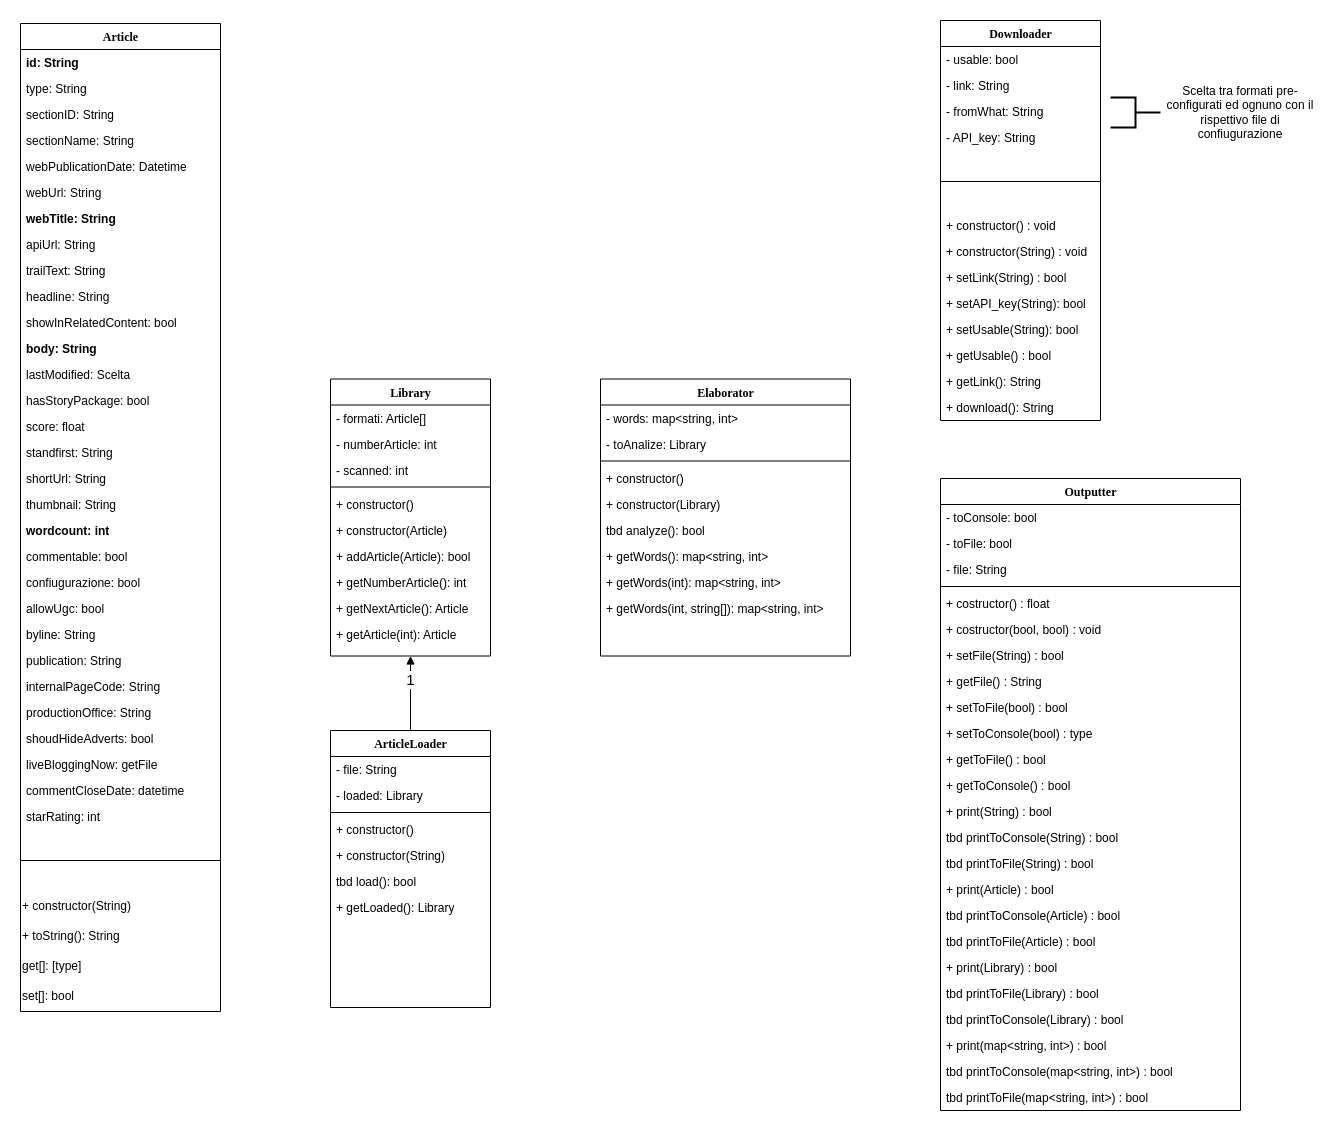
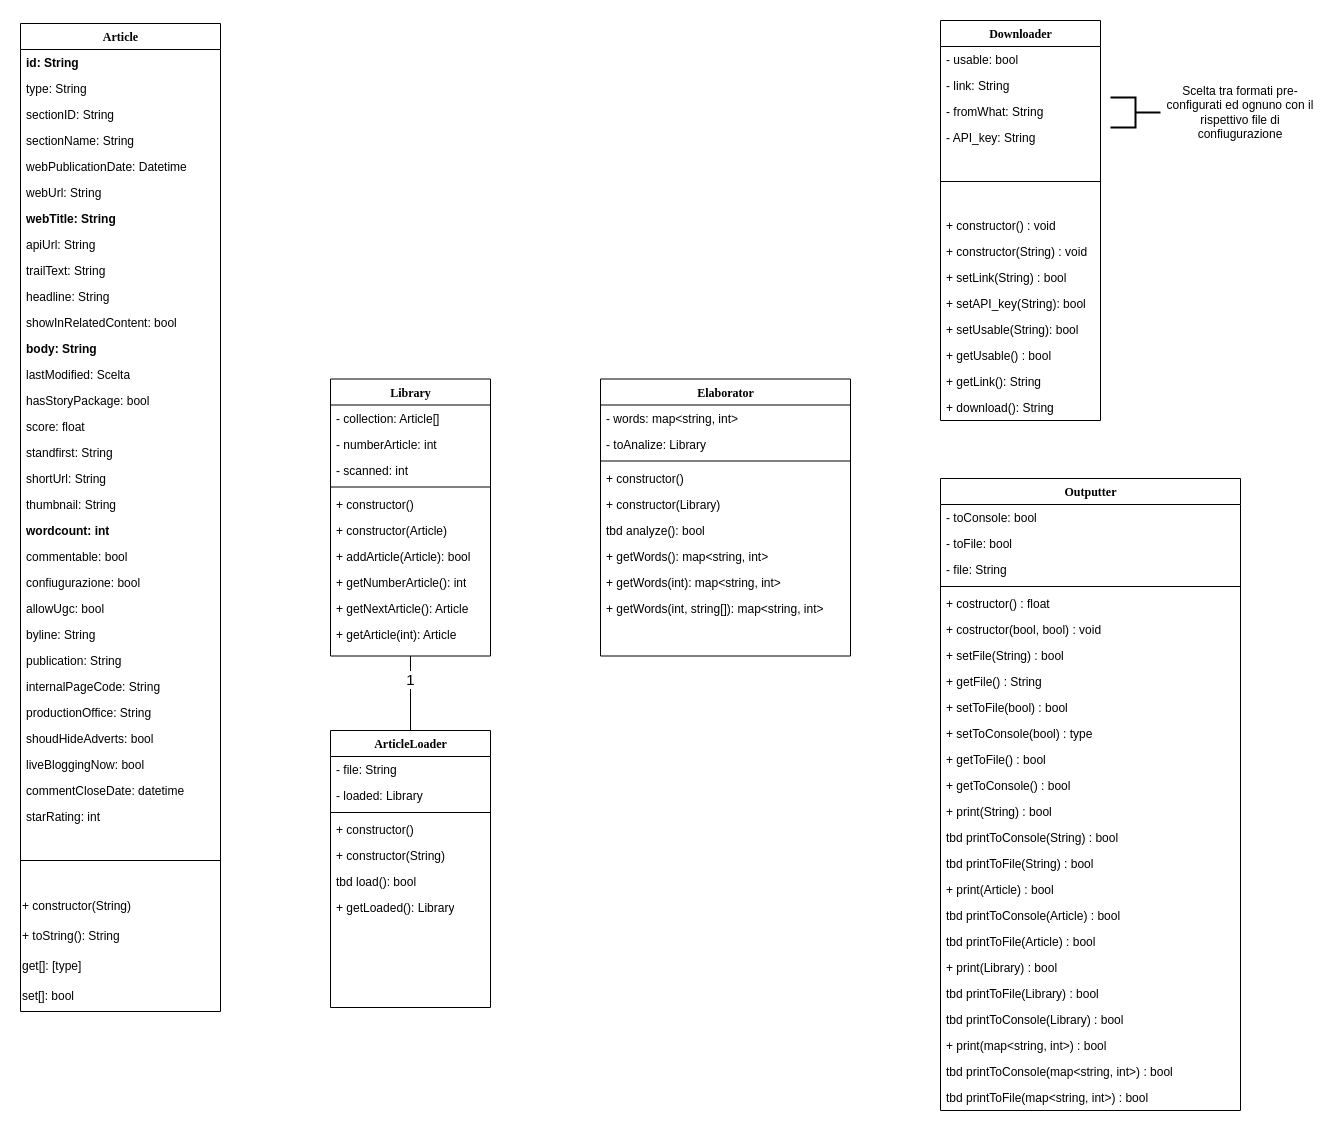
(394, 420) -> (401, 420)
(411, 665) -> (411, 661)
(95, 766) -> (86, 766)
